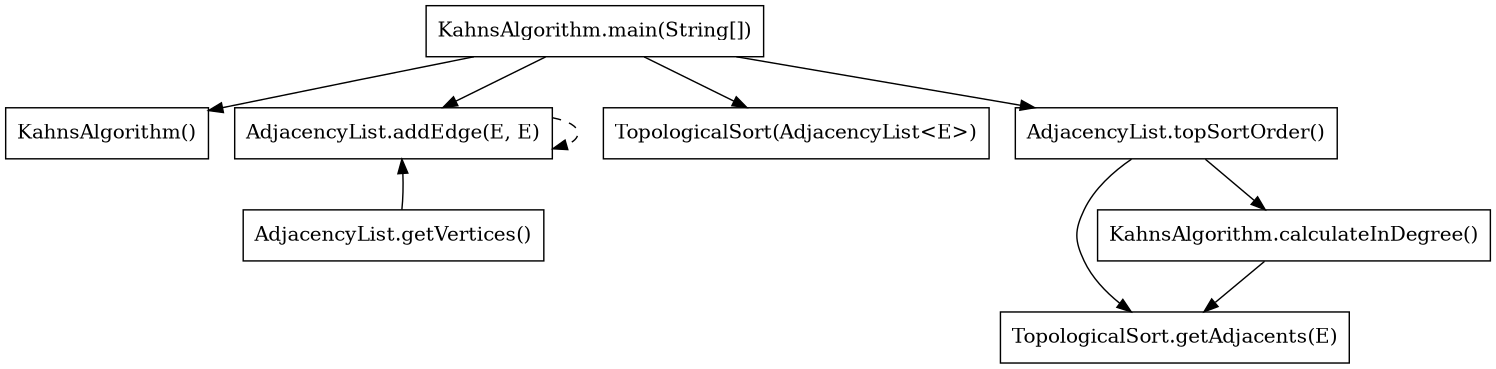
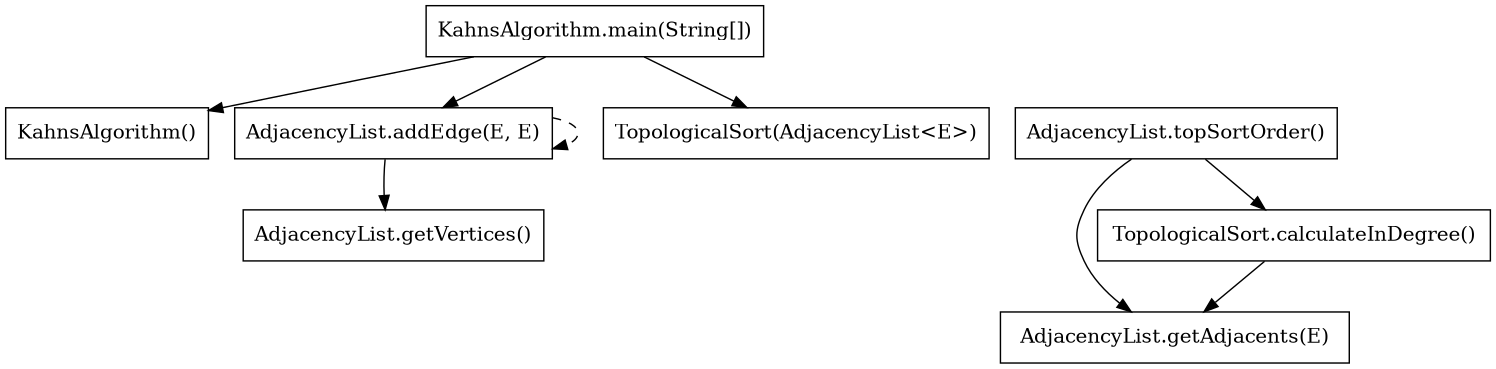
(879, 81) -> none
(403, 192) -> (384, 177)
(1294, 235) -> (1294, 235)
(1175, 337) -> (1175, 337)
